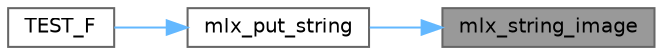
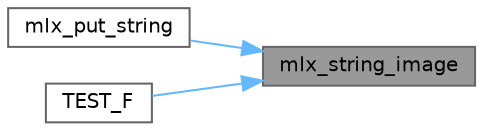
(140, 28) -> (197, 90)
